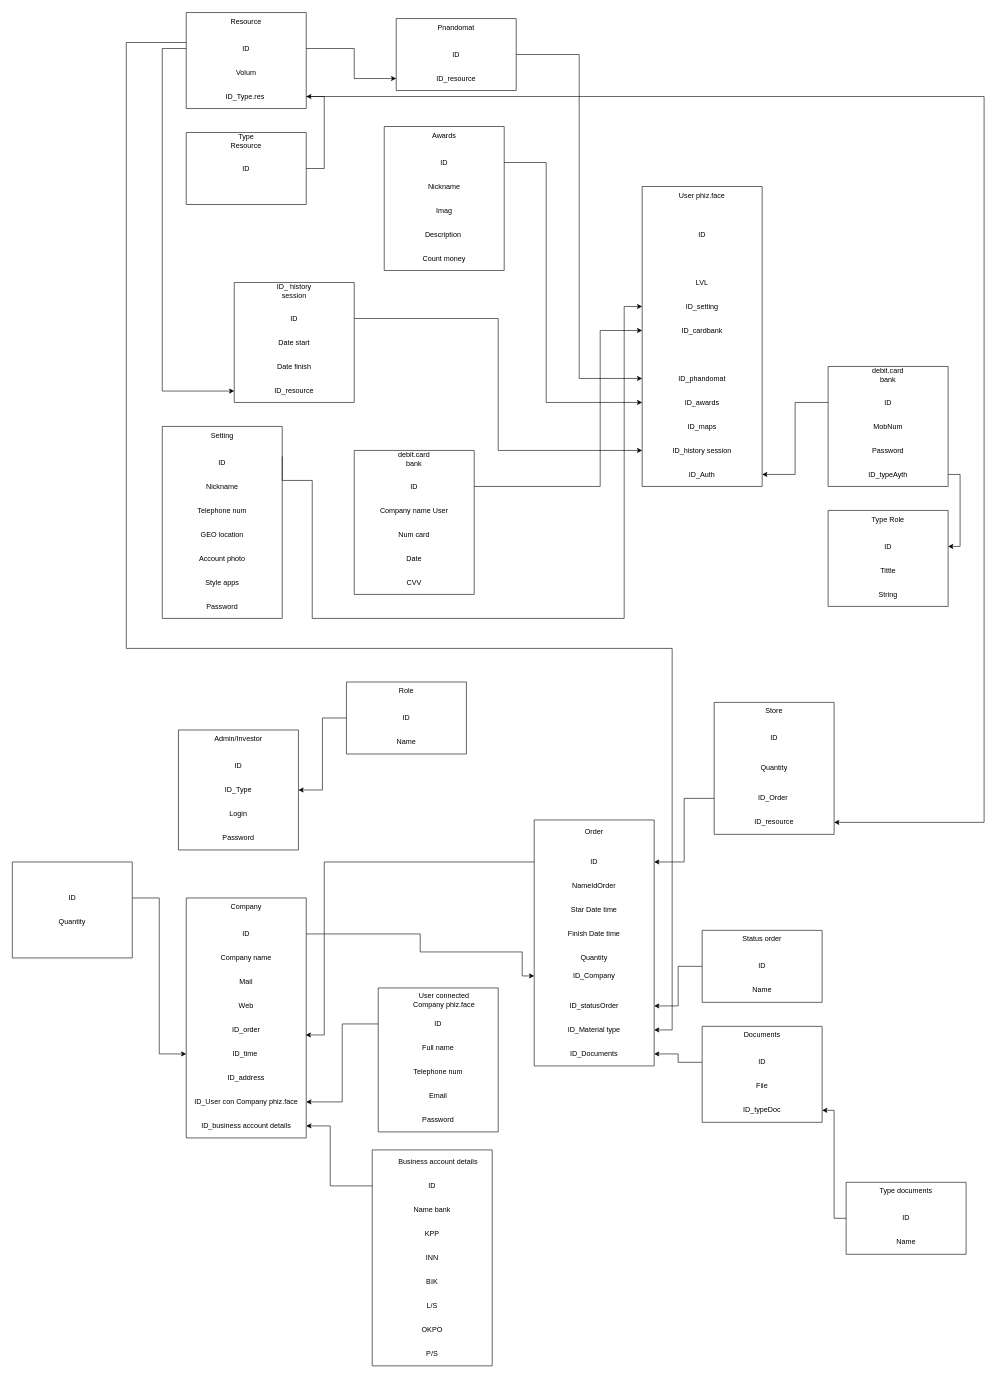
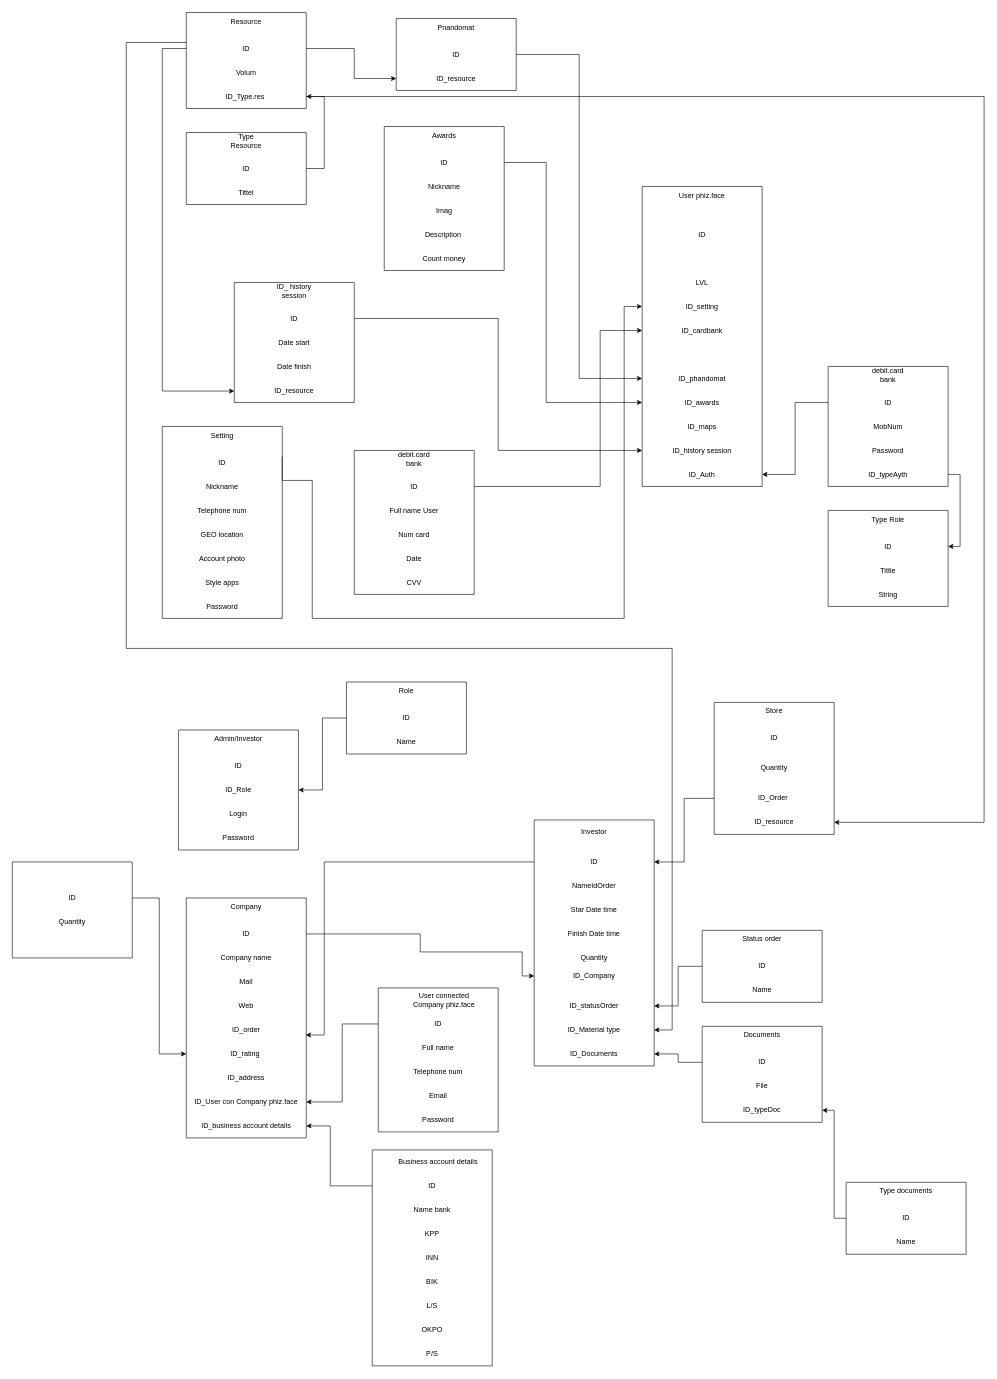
none -> (246, 192)
(414, 510) -> (414, 510)
(239, 790) -> (239, 790)
(594, 832) -> (594, 832)
(246, 1054) -> (246, 1054)
